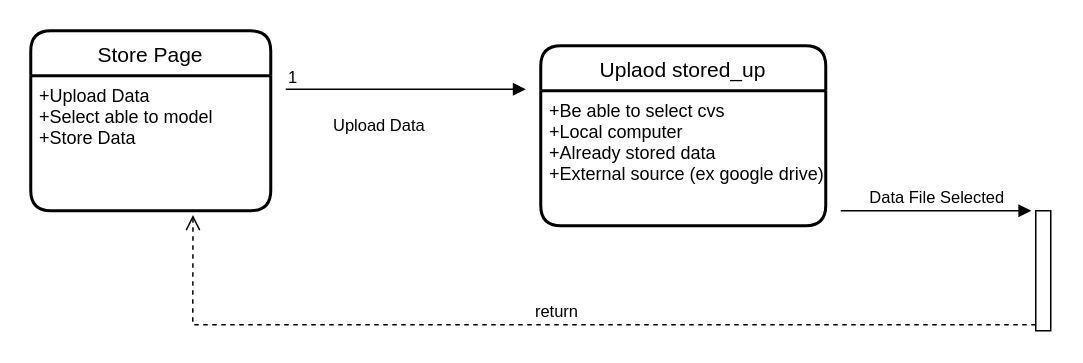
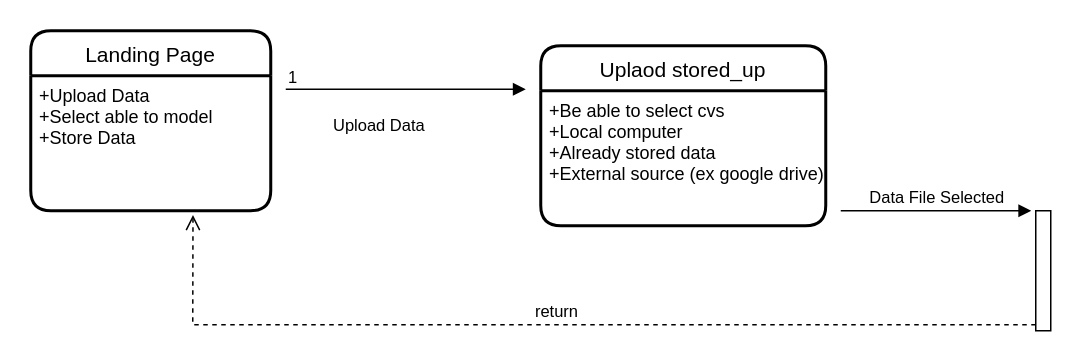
(150, 55) -> (150, 55)
